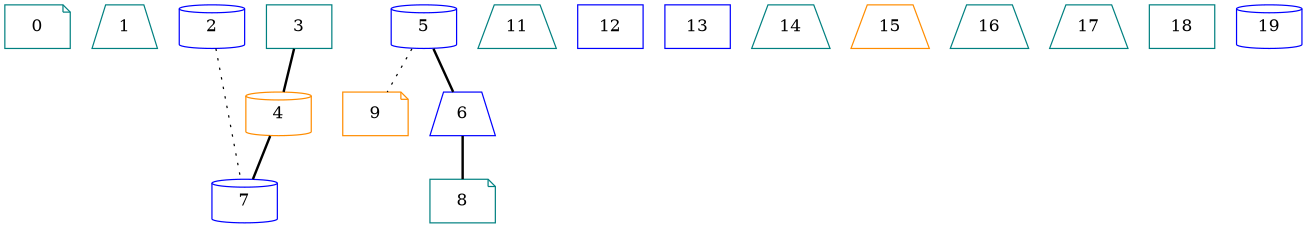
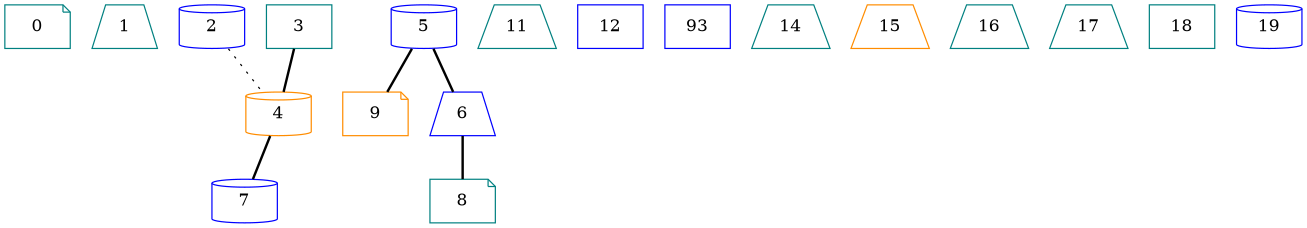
(698, 27) -> (698, 27)
(400, 70) -> (400, 70)
(228, 114) -> (245, 70)
